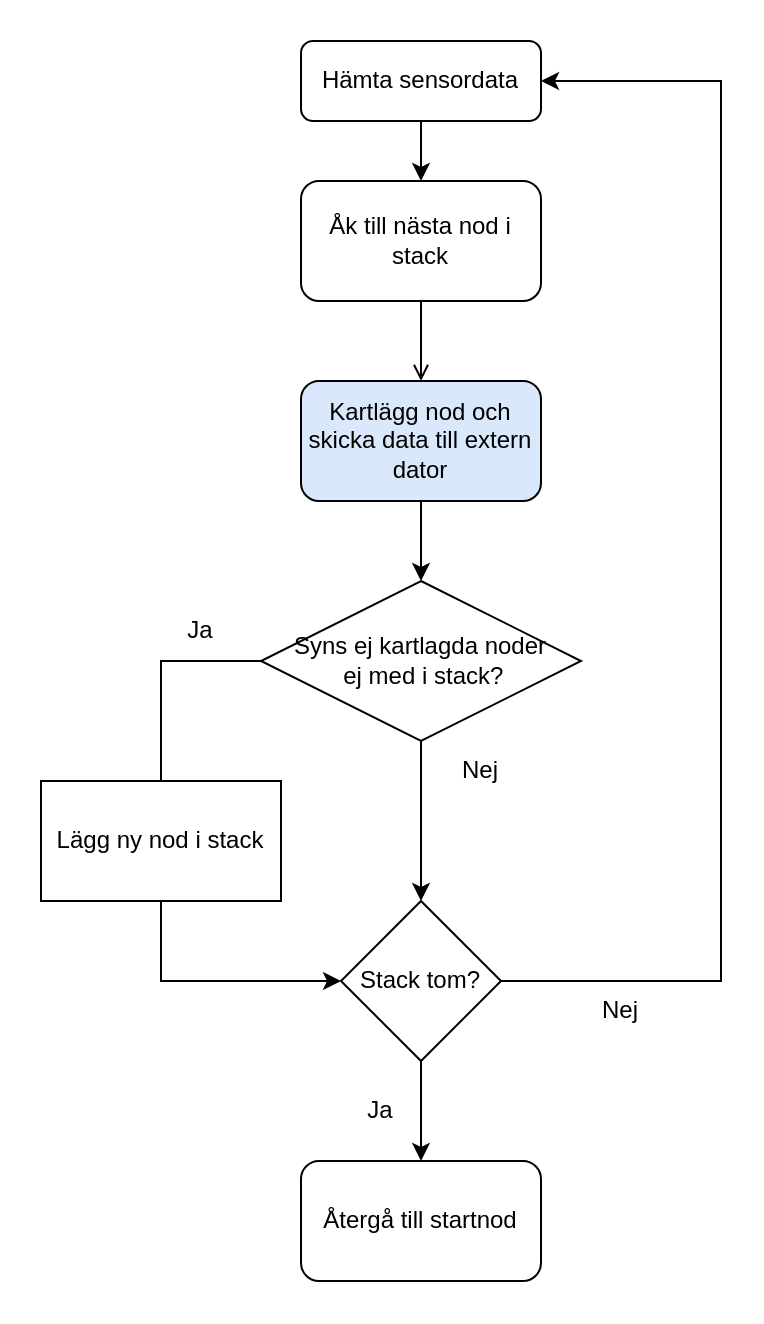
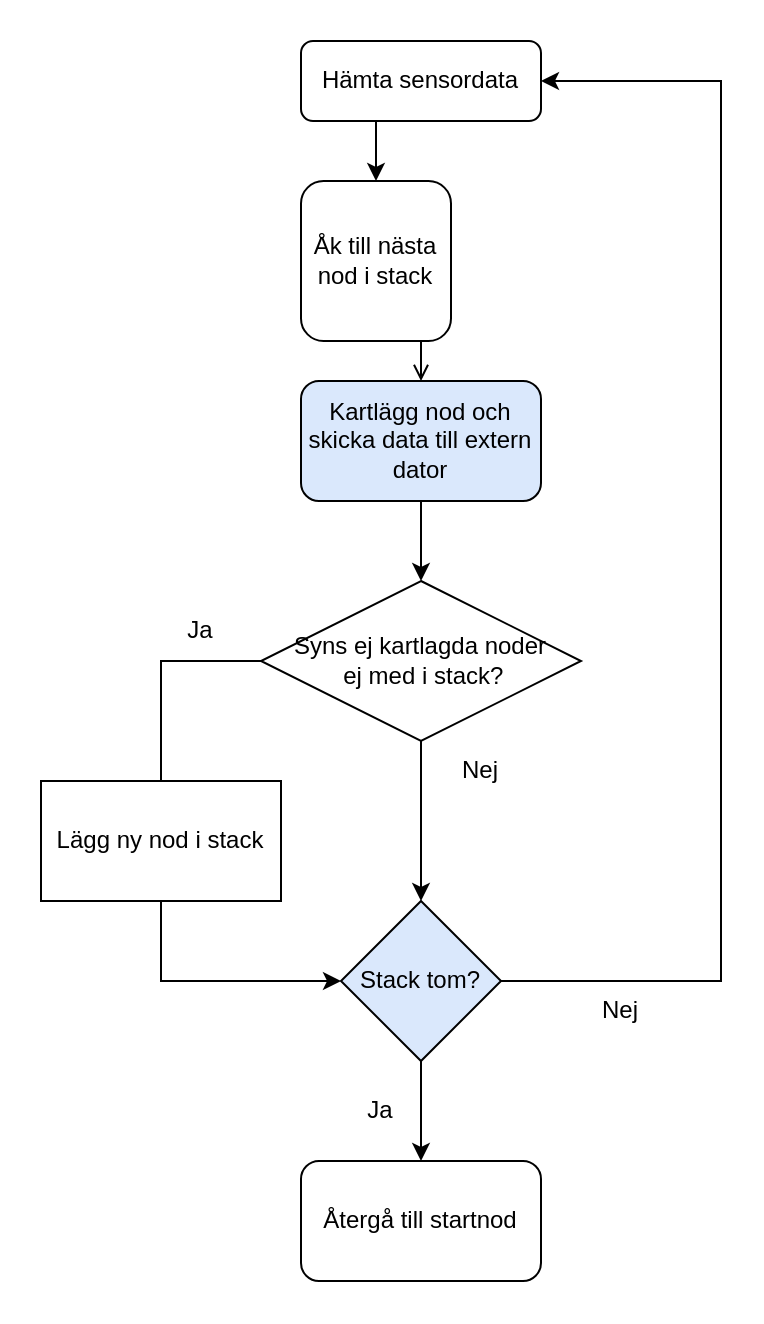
(421, 241) -> (376, 261)
(421, 981) -> (421, 981)
